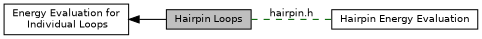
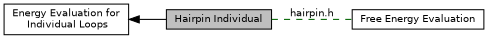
(209, 19) -> (219, 19)
(405, 19) -> (418, 19)
